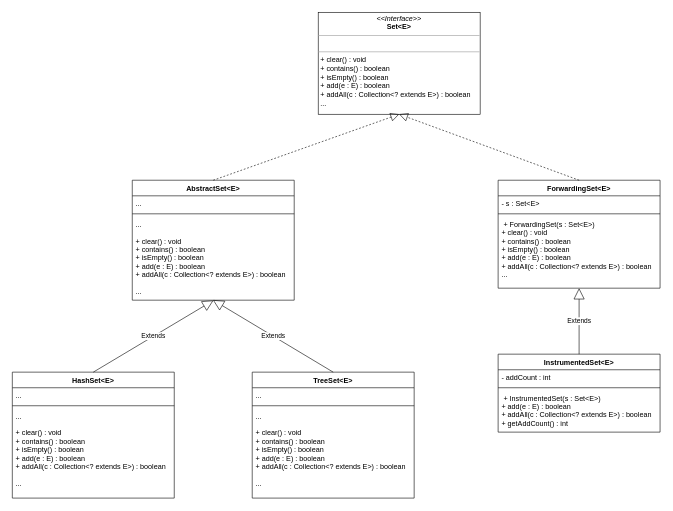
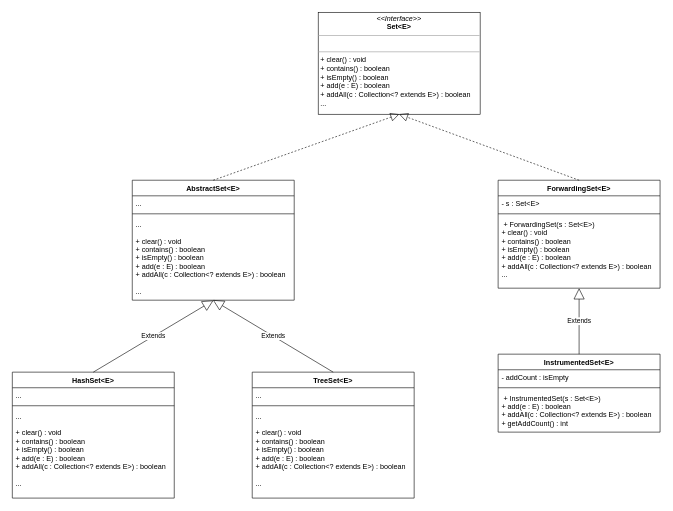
(529, 378) -> (537, 378)
